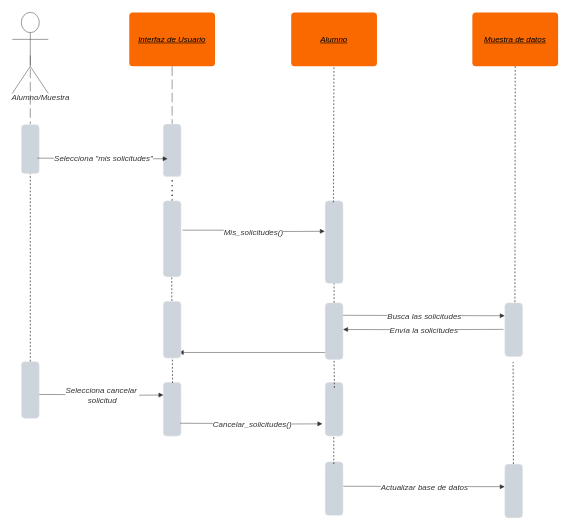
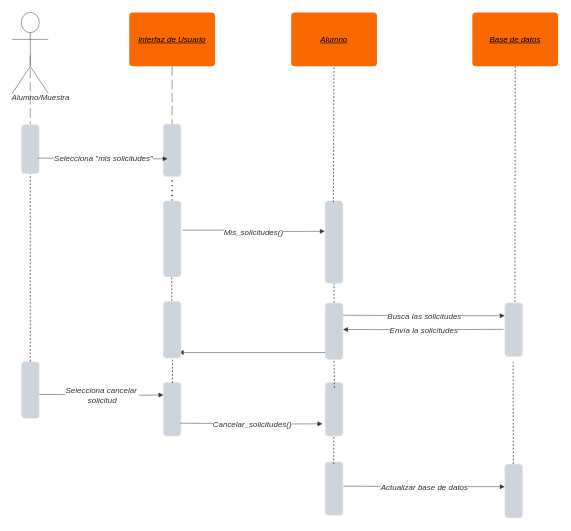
(515, 39) -> (515, 39)
